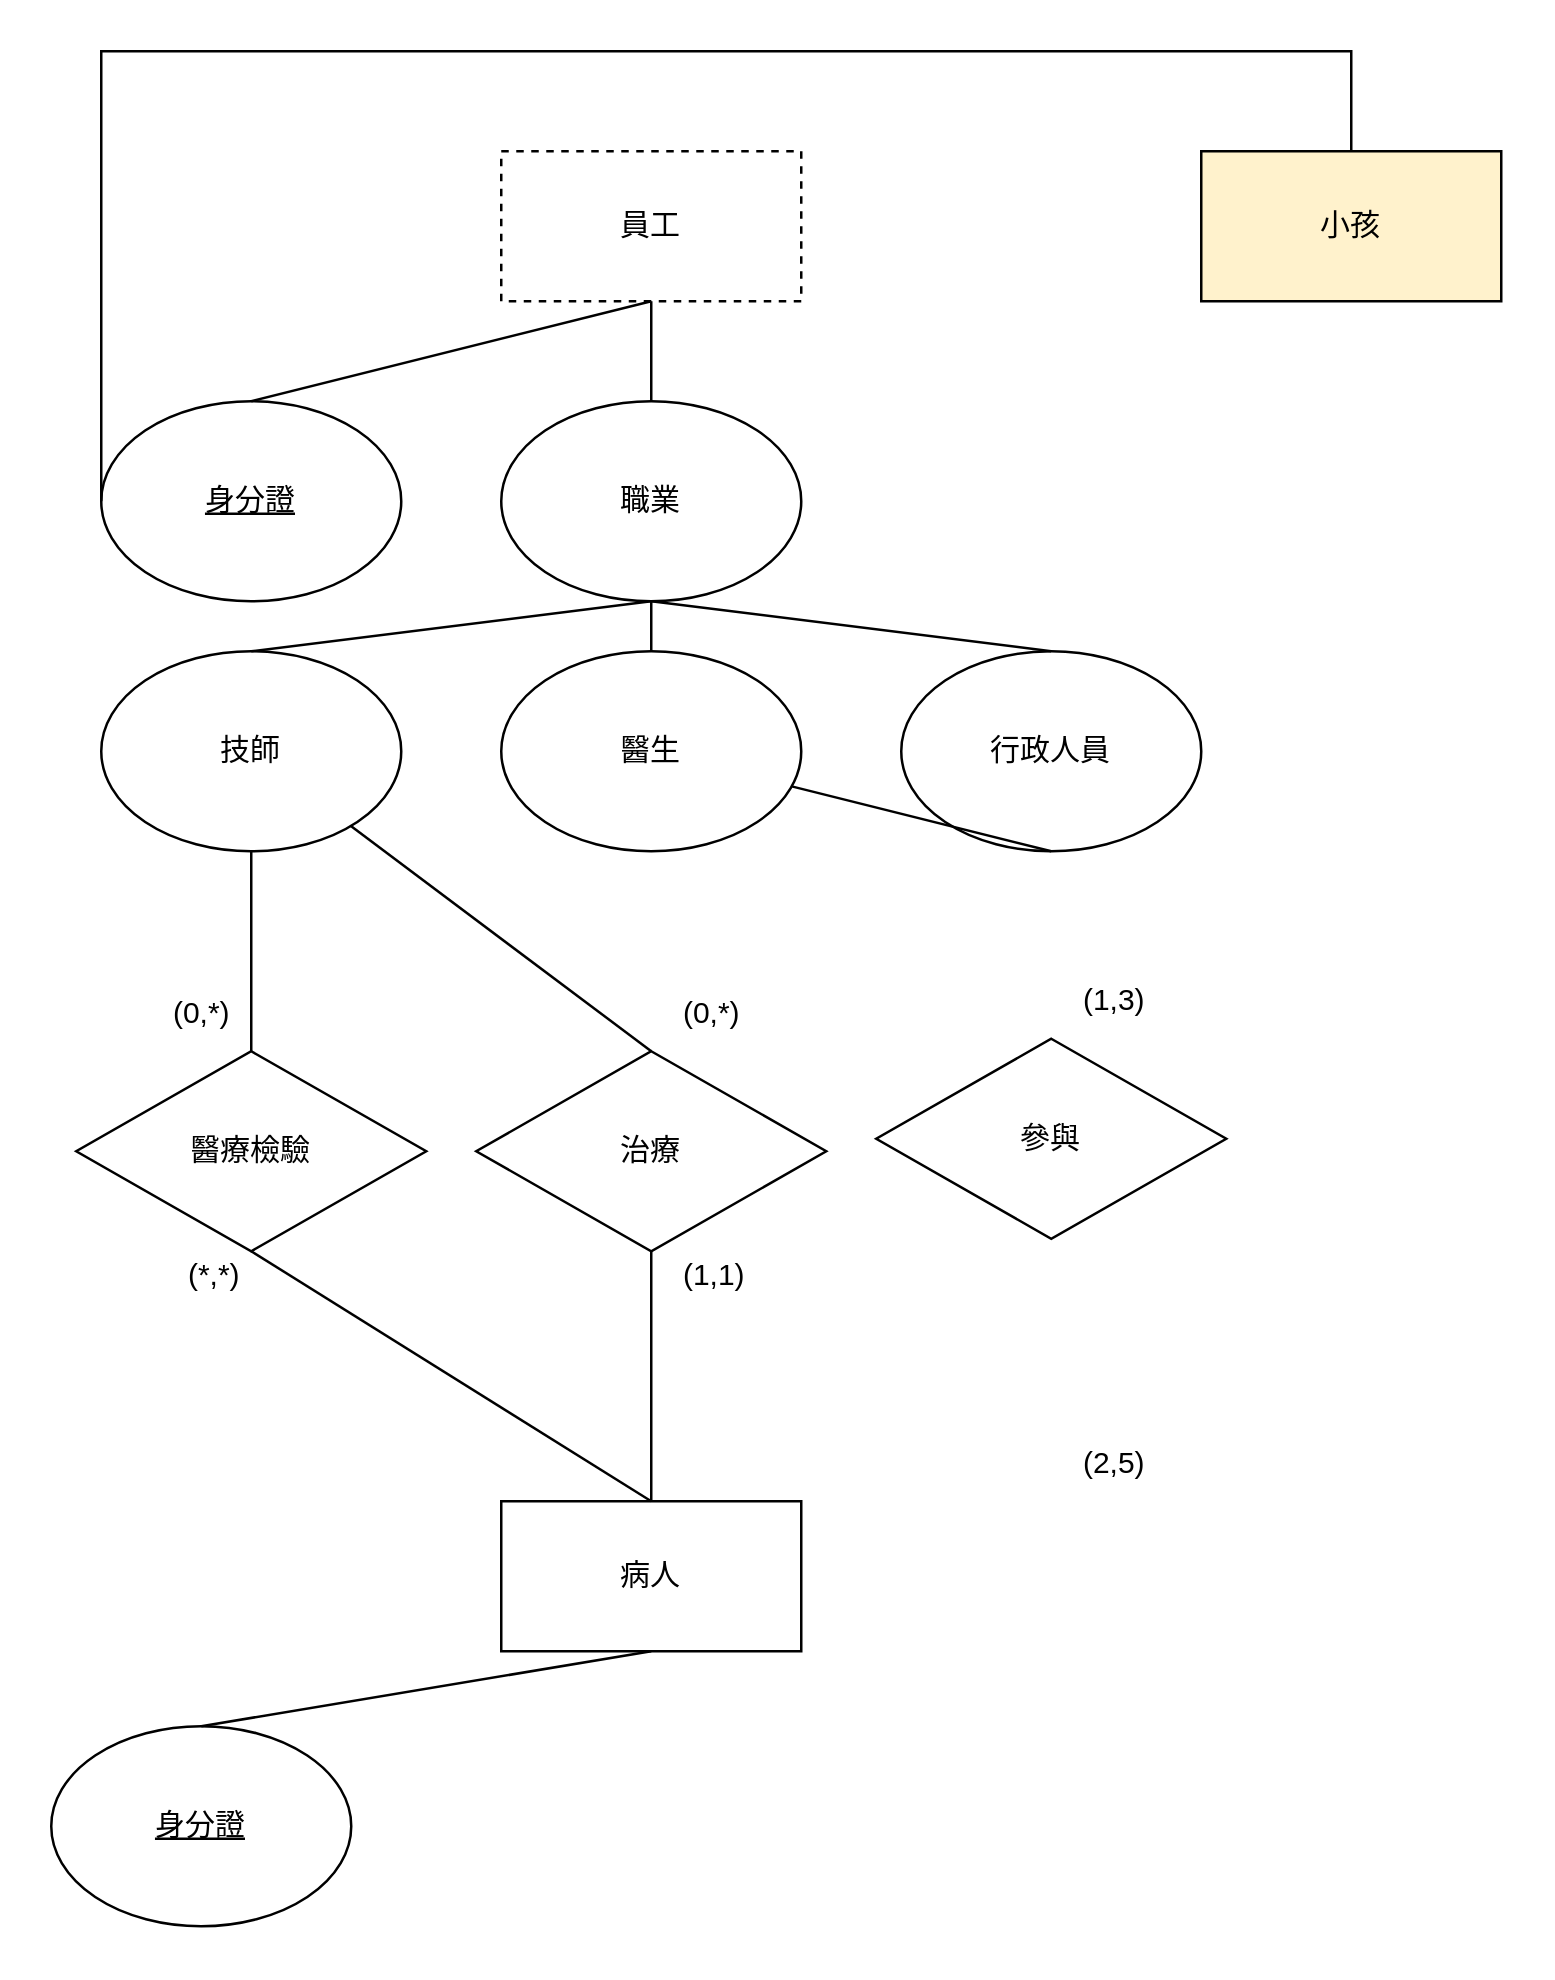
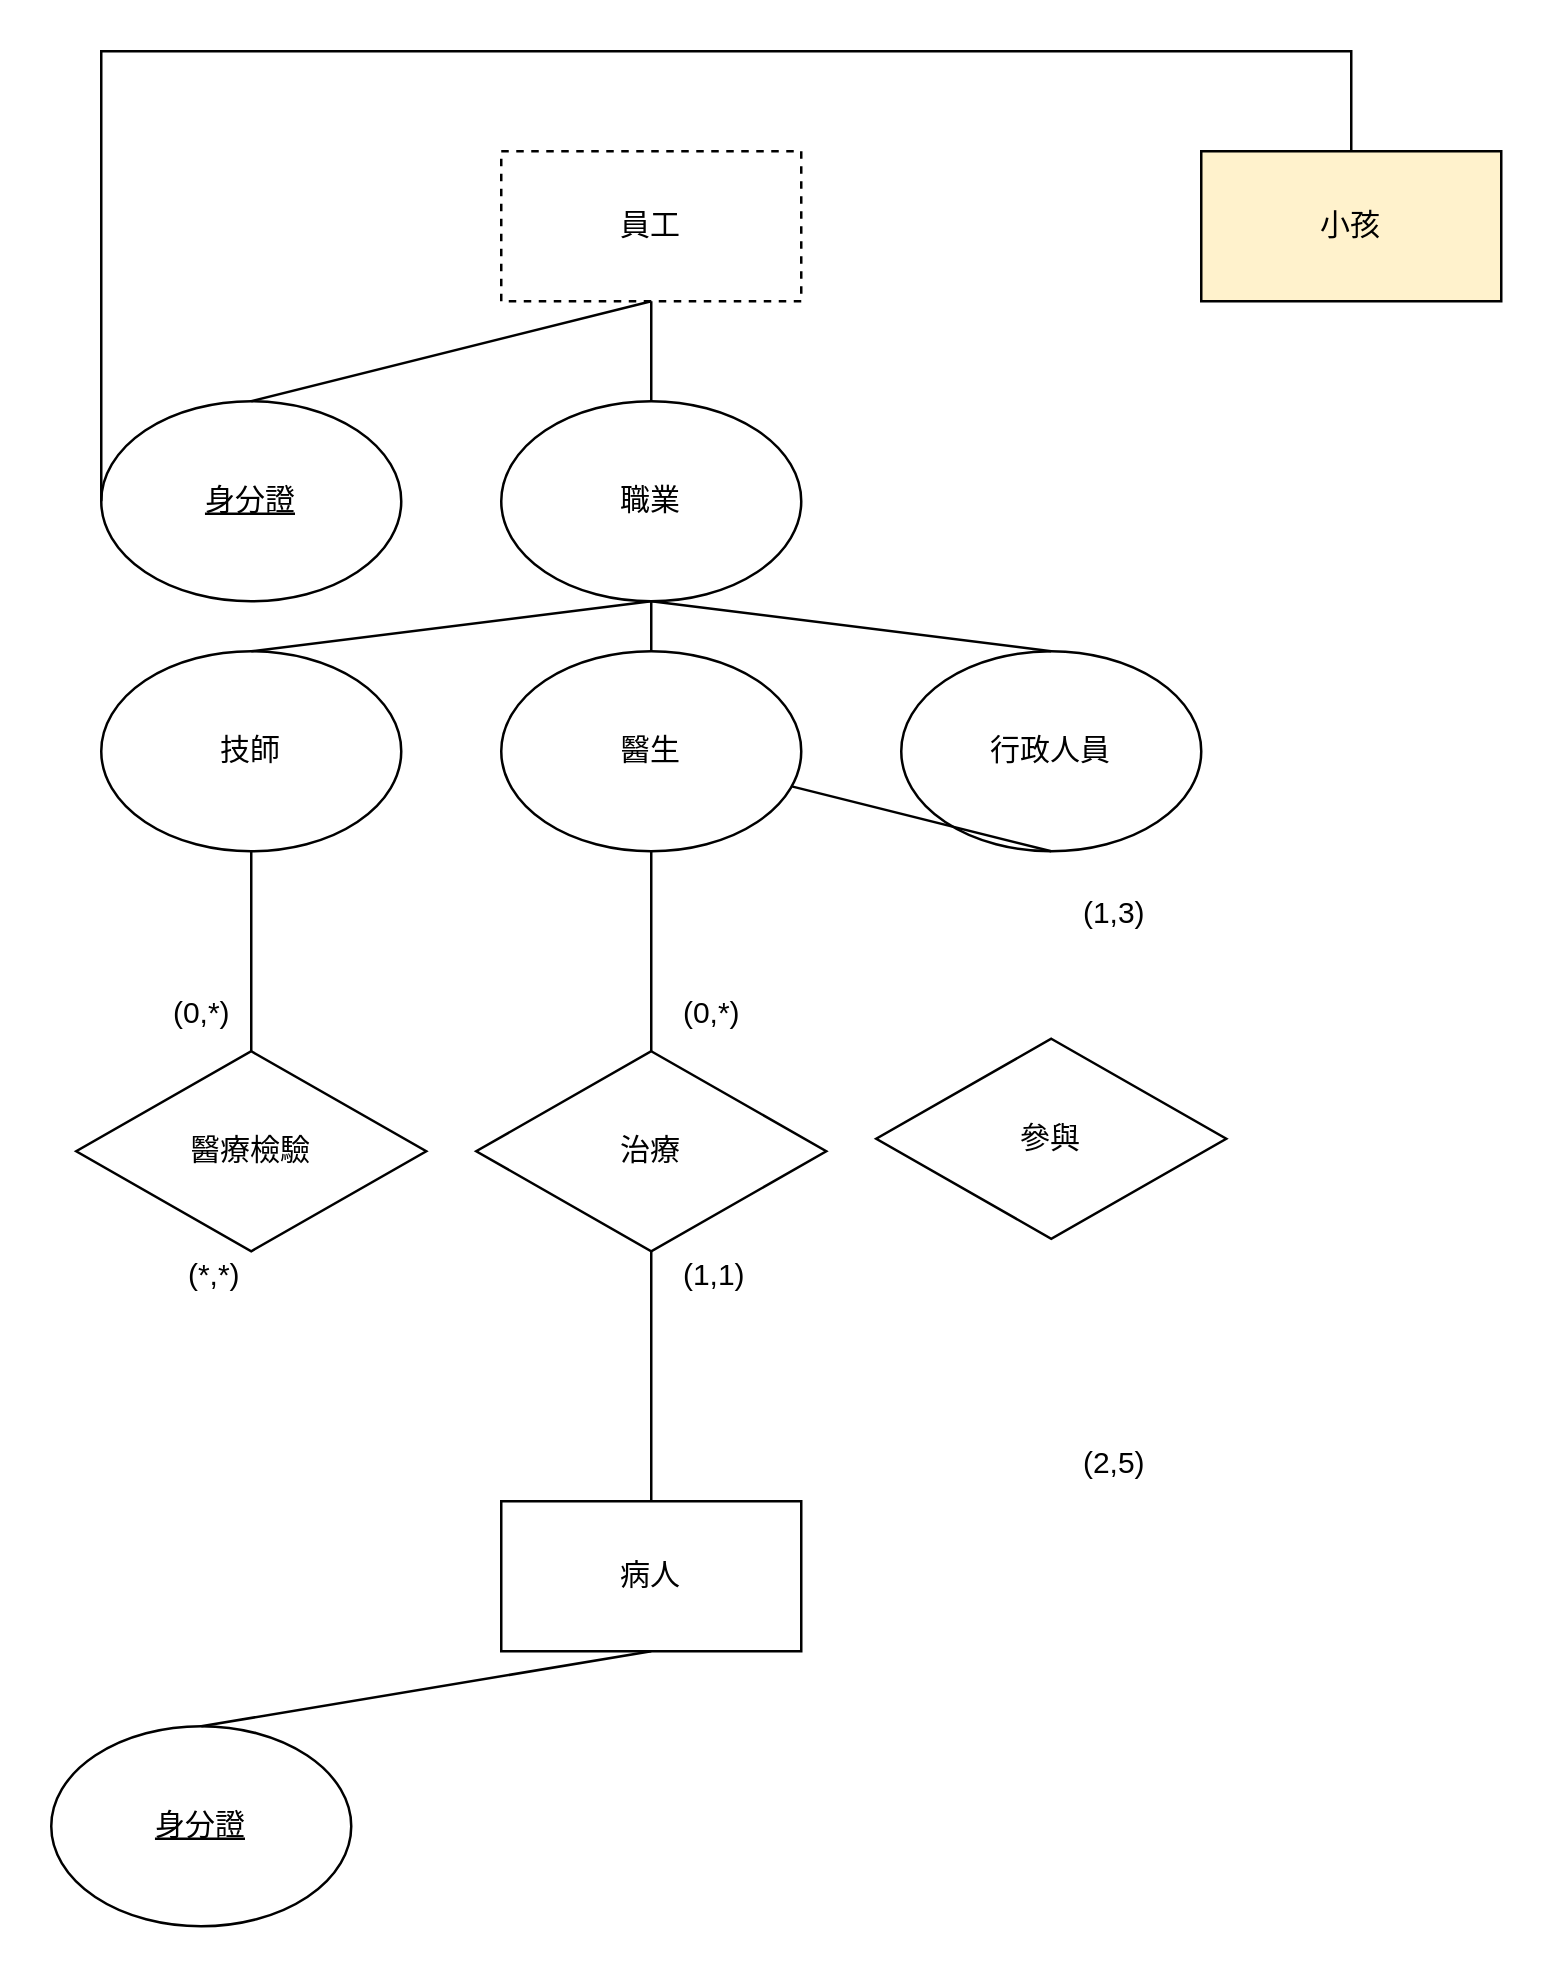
(501, 939) -> (651, 951)
(1114, 1001) -> (1114, 914)
(449, 1375) -> none
